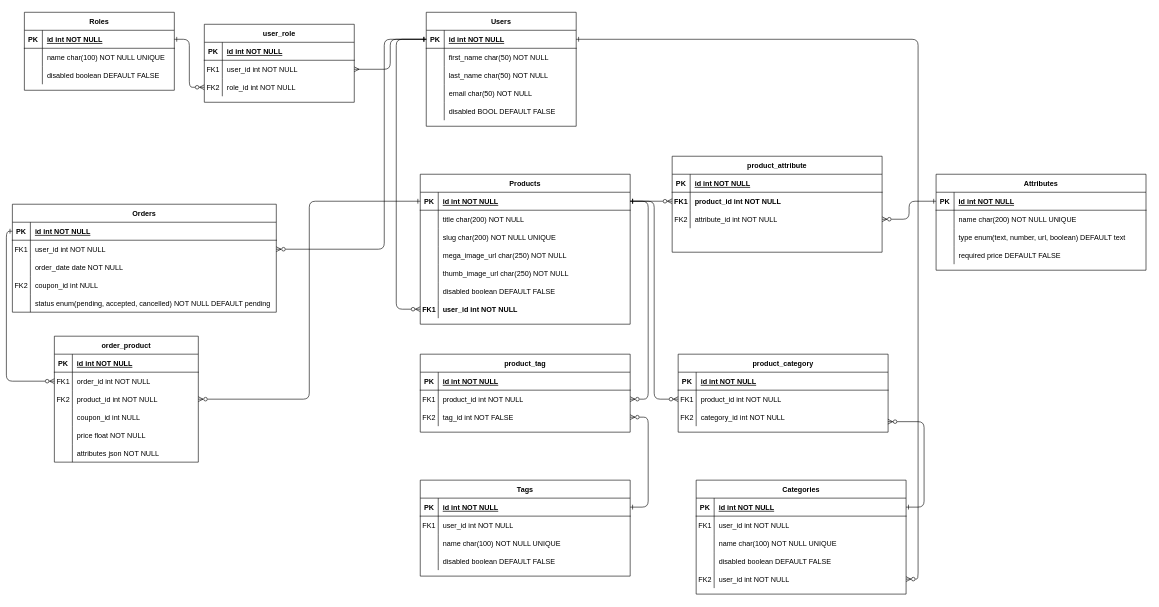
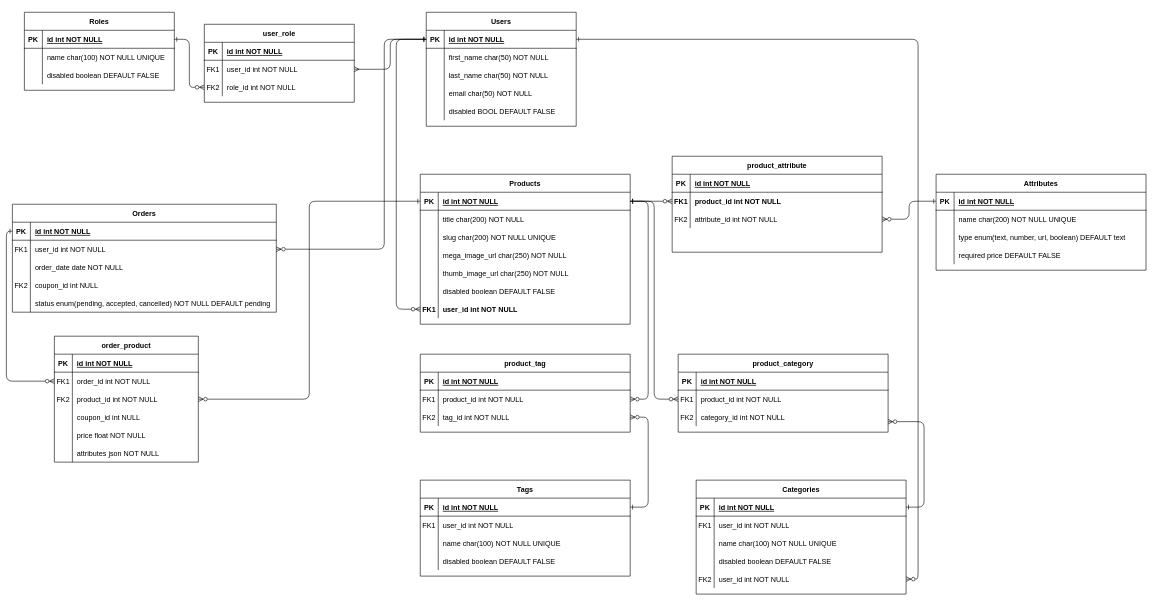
(478, 418) -> (476, 418)
